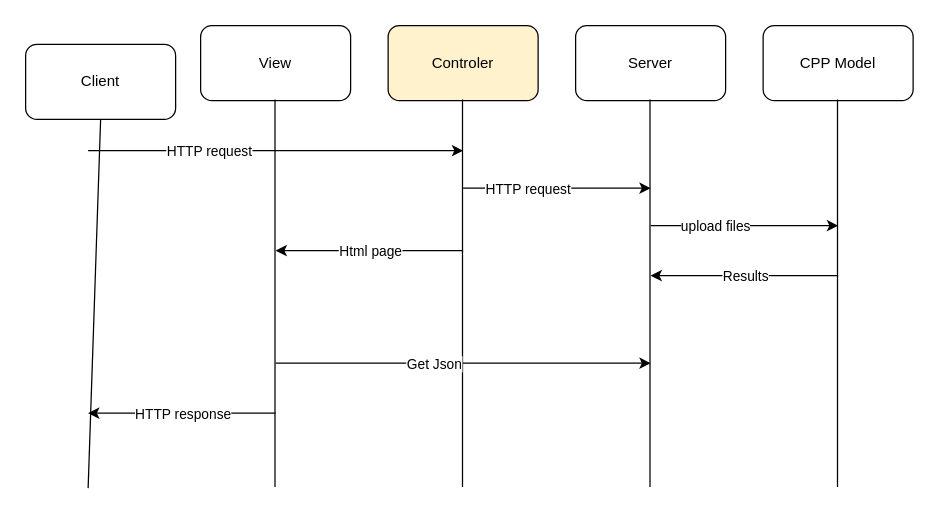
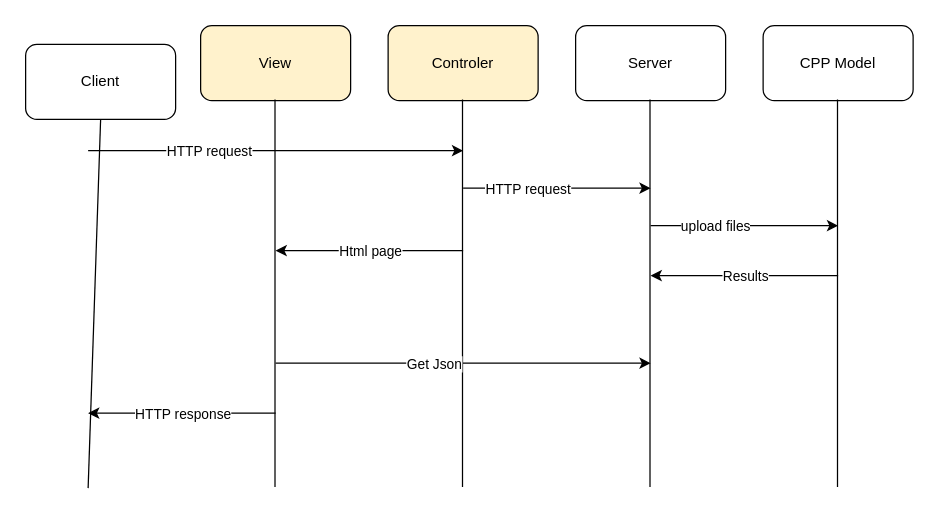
(276, 63) -> (276, 63)
